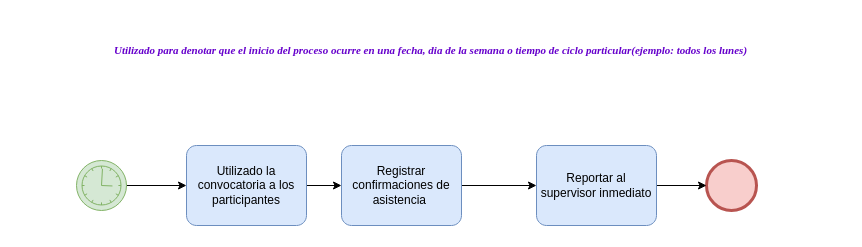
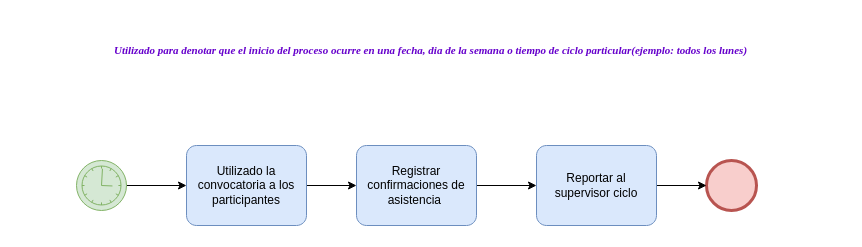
(402, 186) -> (417, 186)
(597, 186) -> (597, 186)
